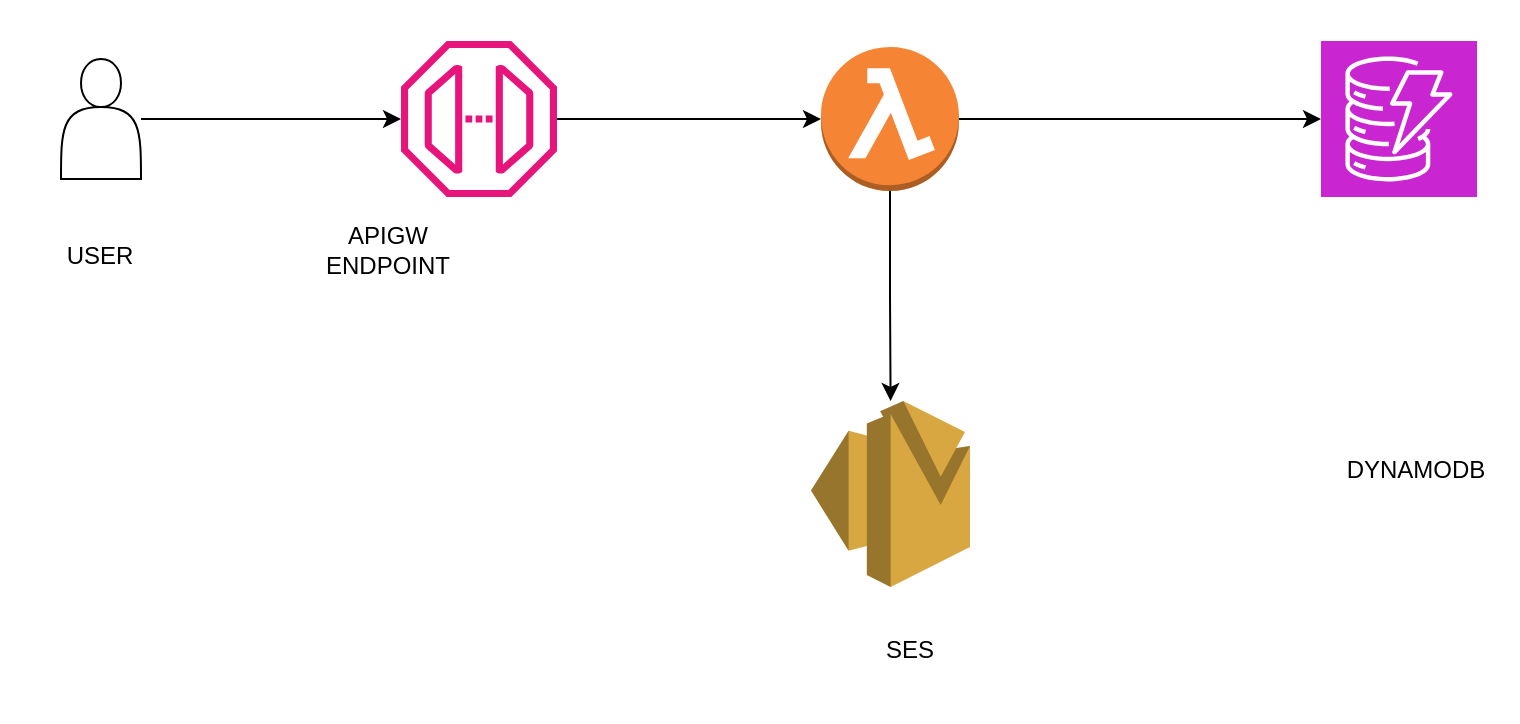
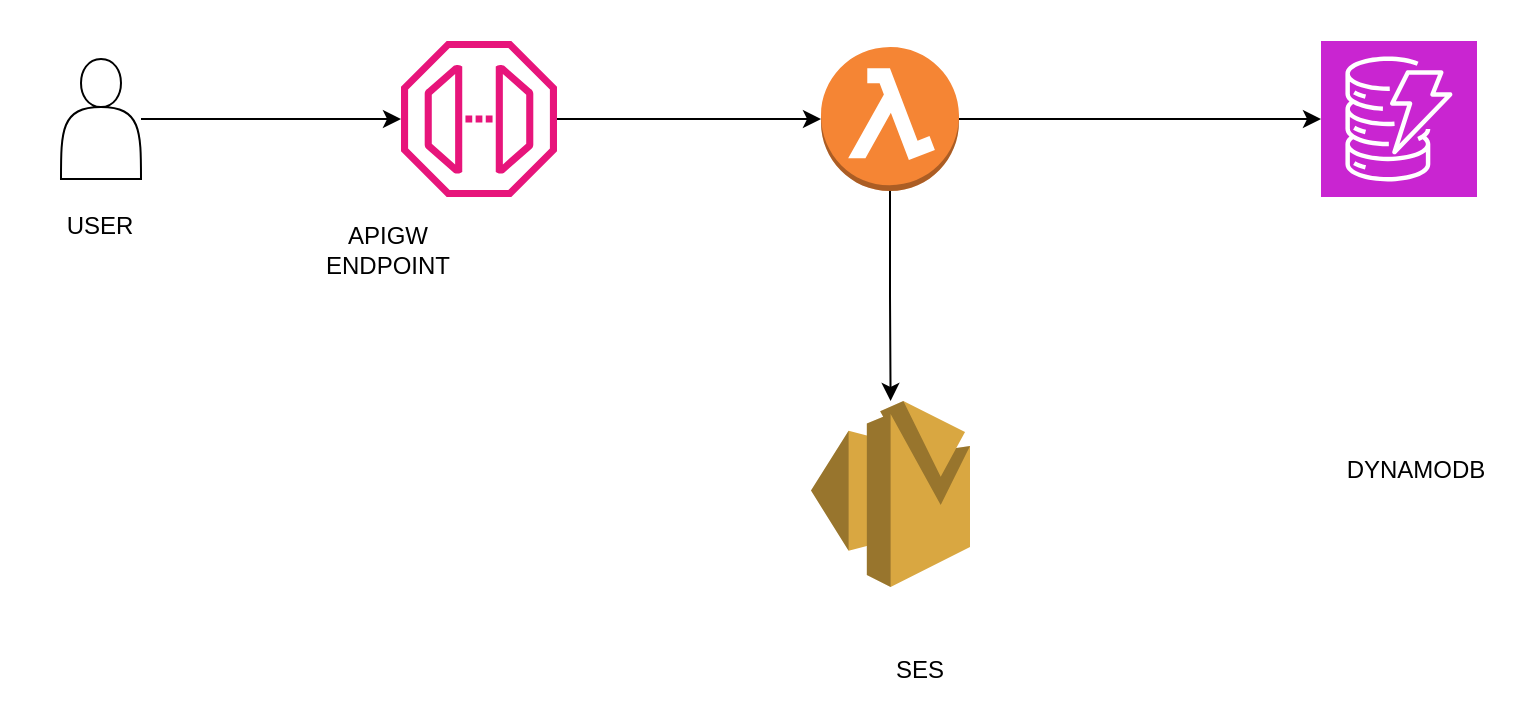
(101, 257) -> (101, 227)
(911, 651) -> (921, 671)
